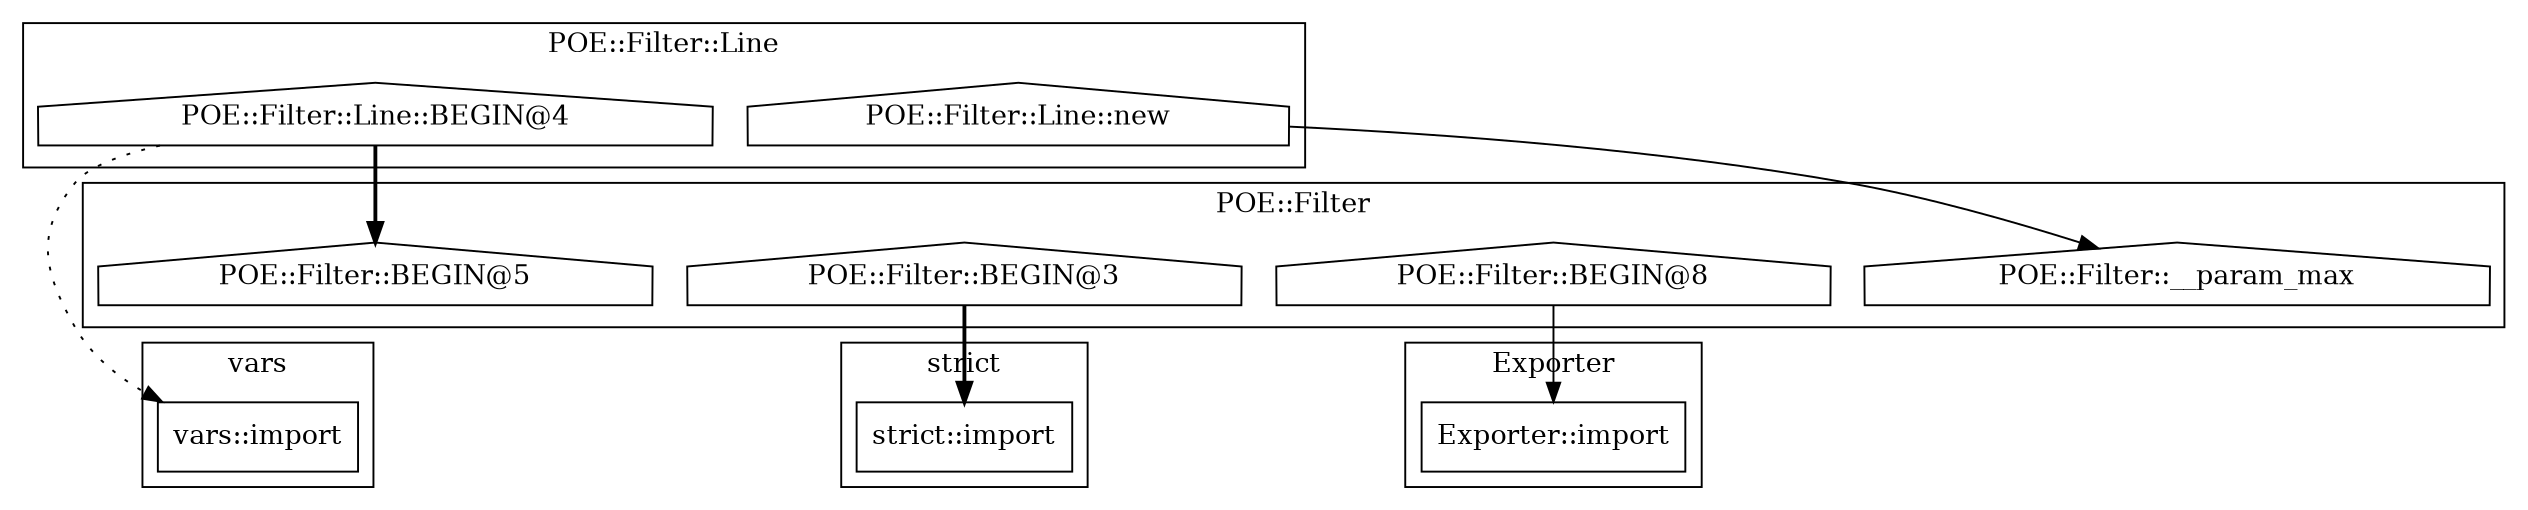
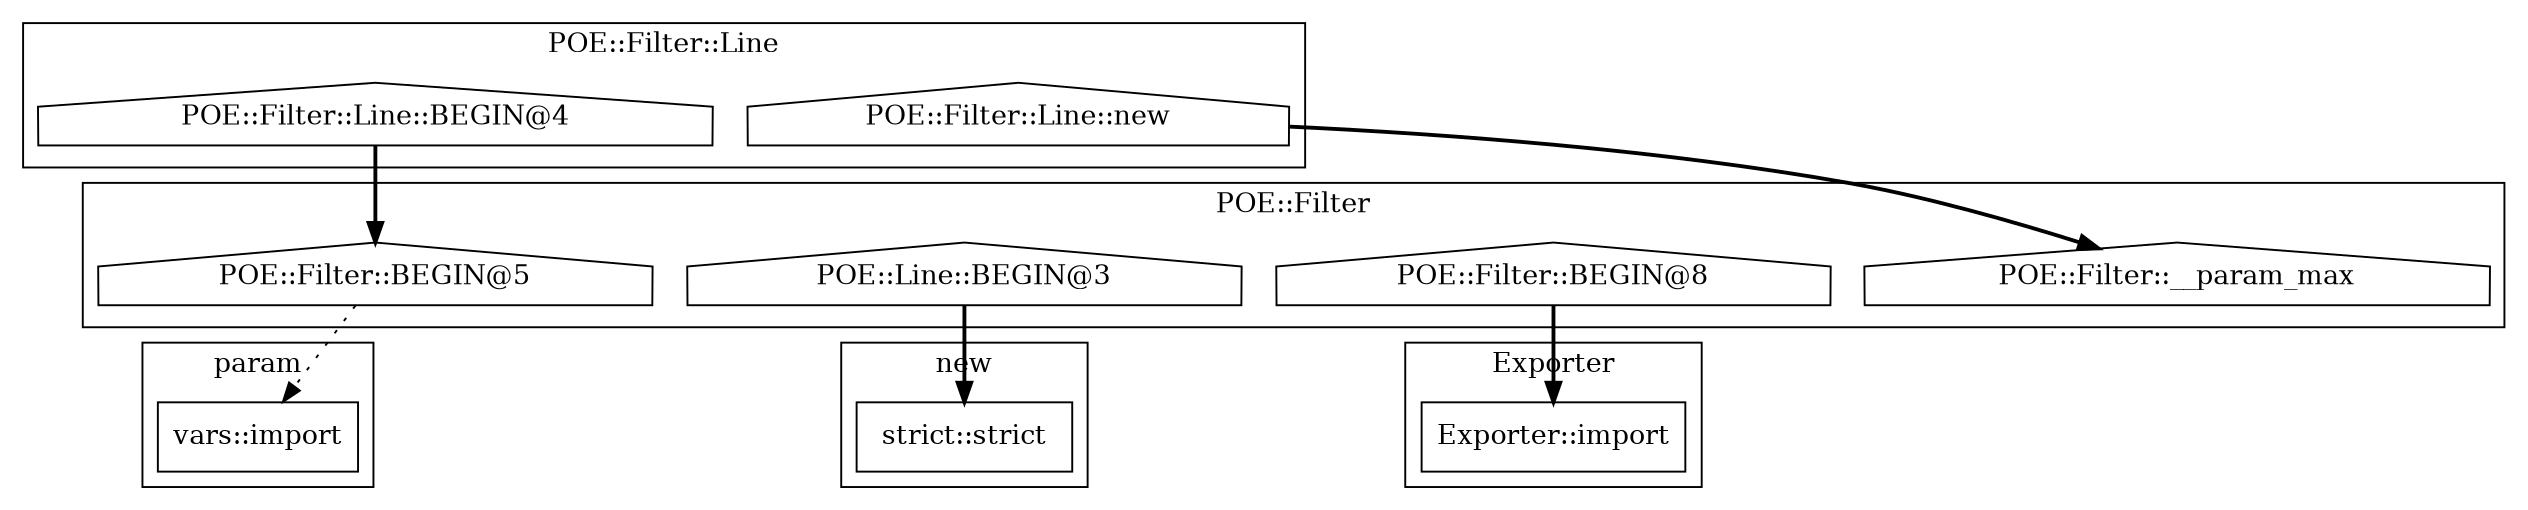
(1688, 159) -> (1688, 159)
(48, 256) -> (318, 356)
(964, 277) -> (964, 277)
(1553, 355) -> (1553, 355)
(258, 365) -> (258, 365)
(964, 365) -> (964, 365)
(964, 437) -> (964, 437)
